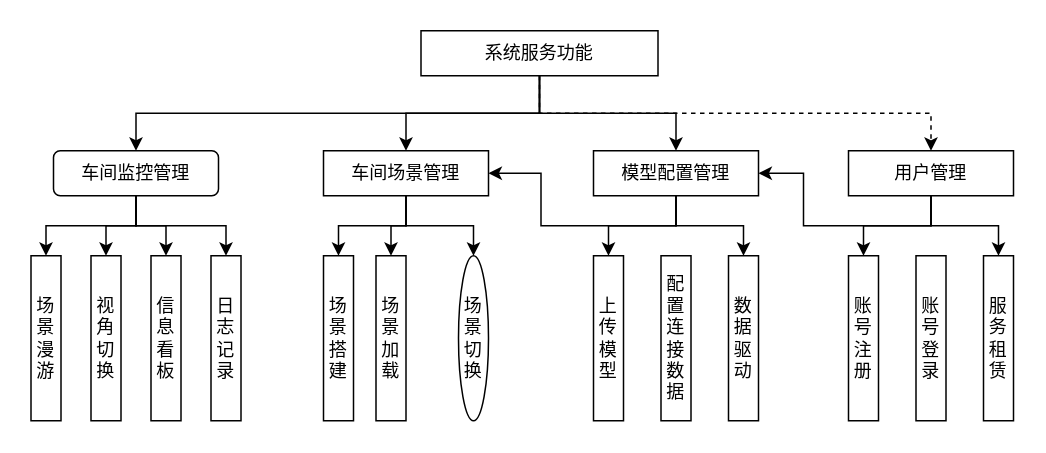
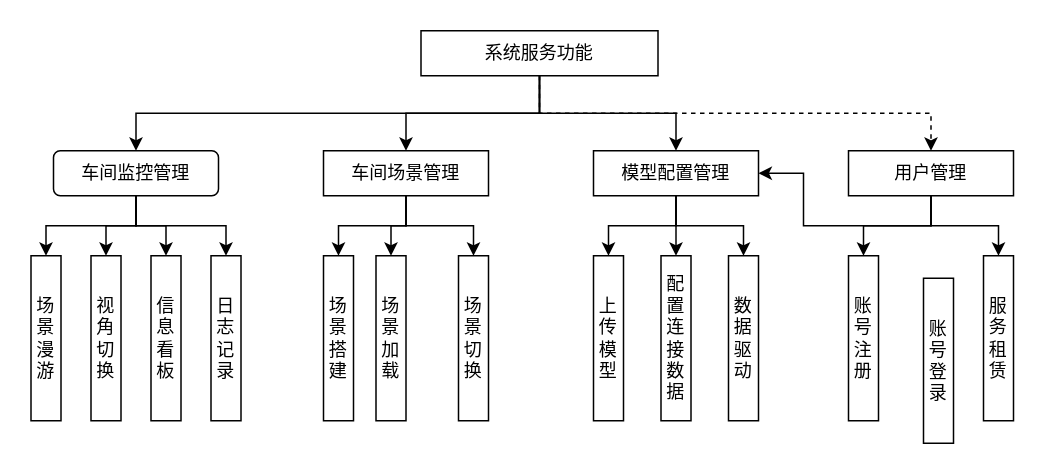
(541, 212) -> (676, 237)
(473, 338) -> (473, 338)
(931, 338) -> (938, 361)
